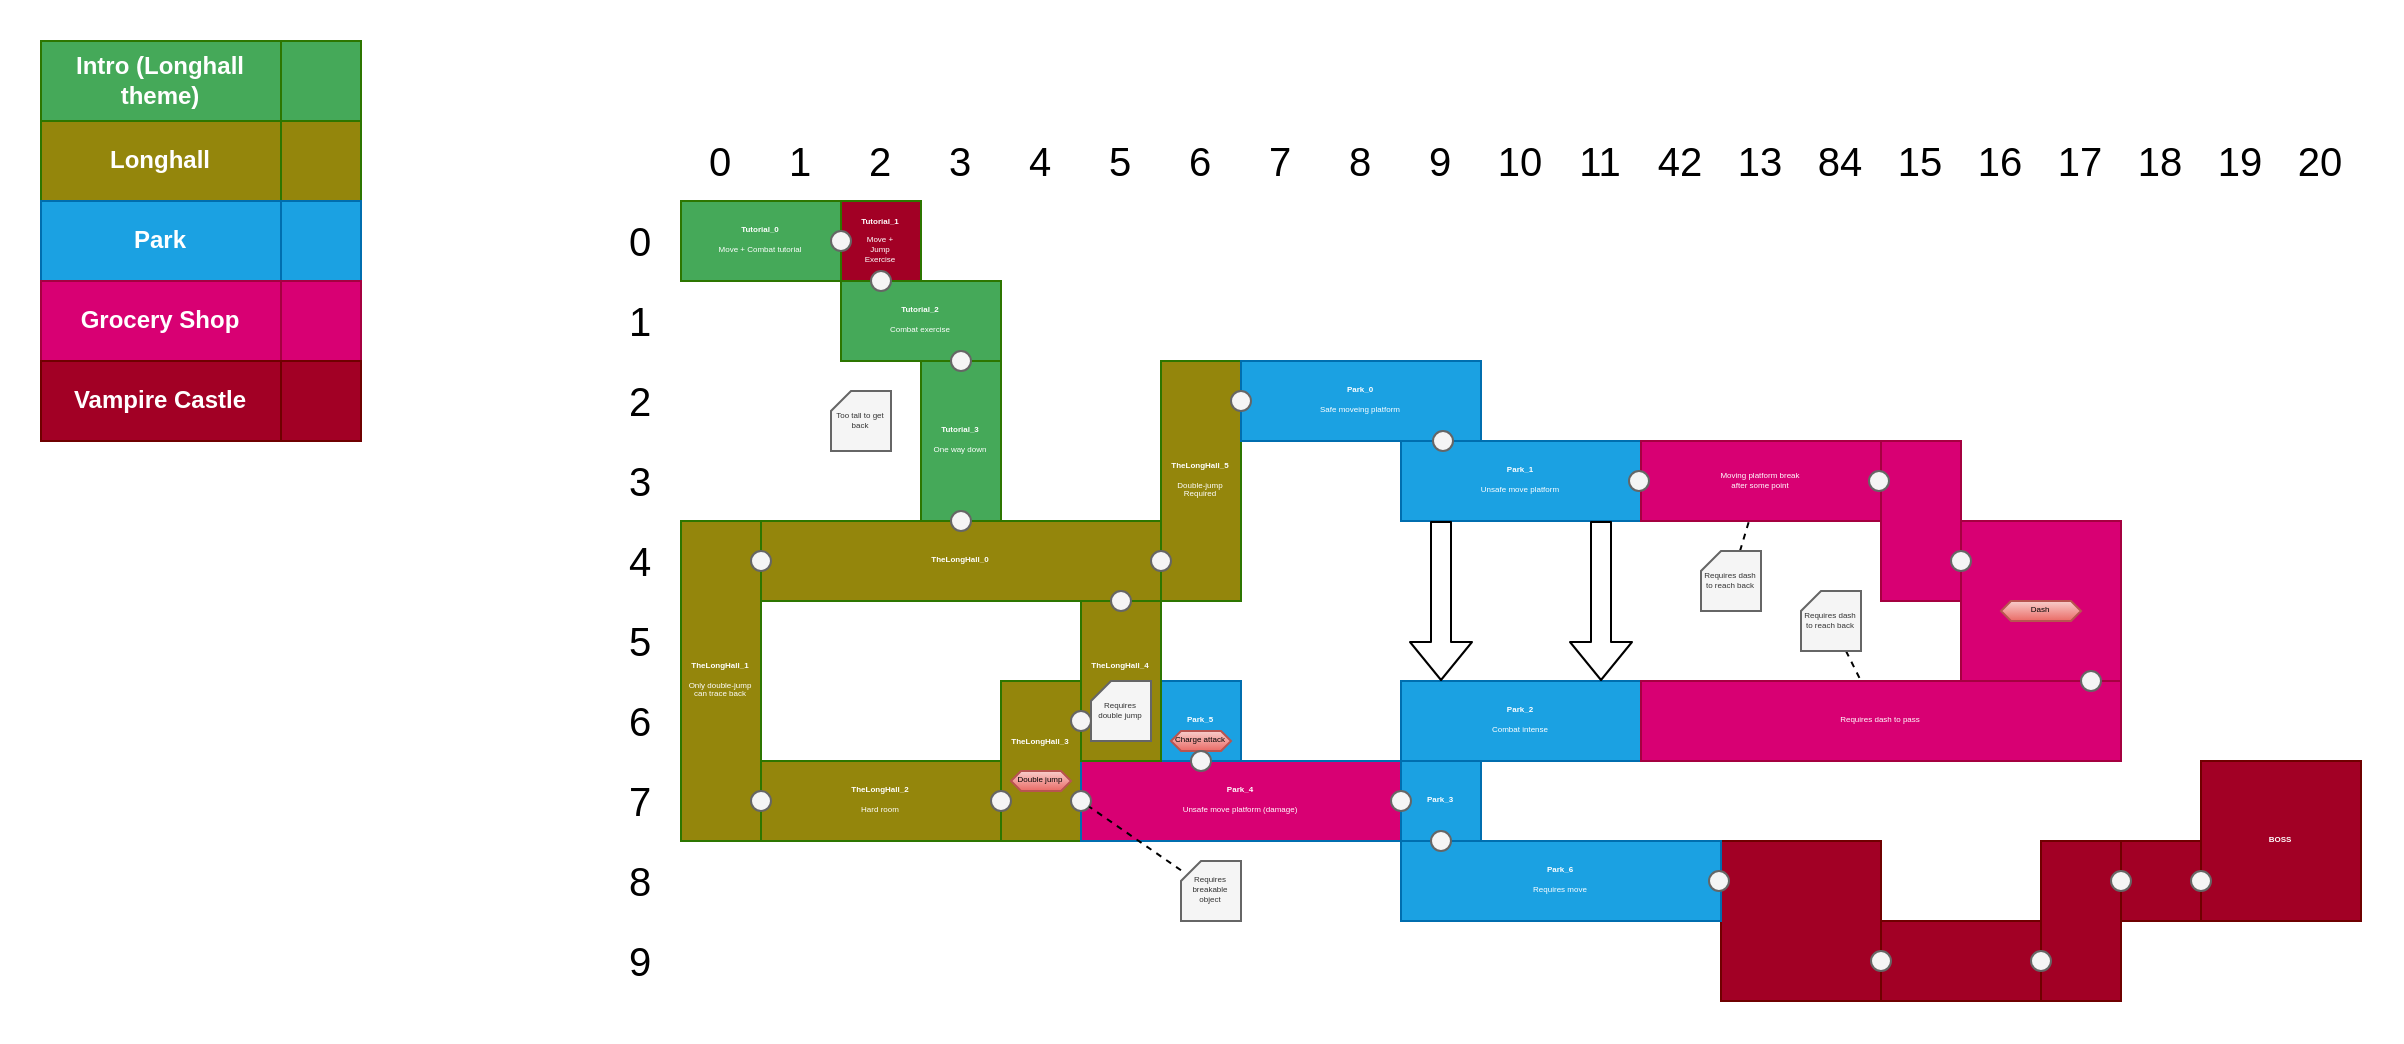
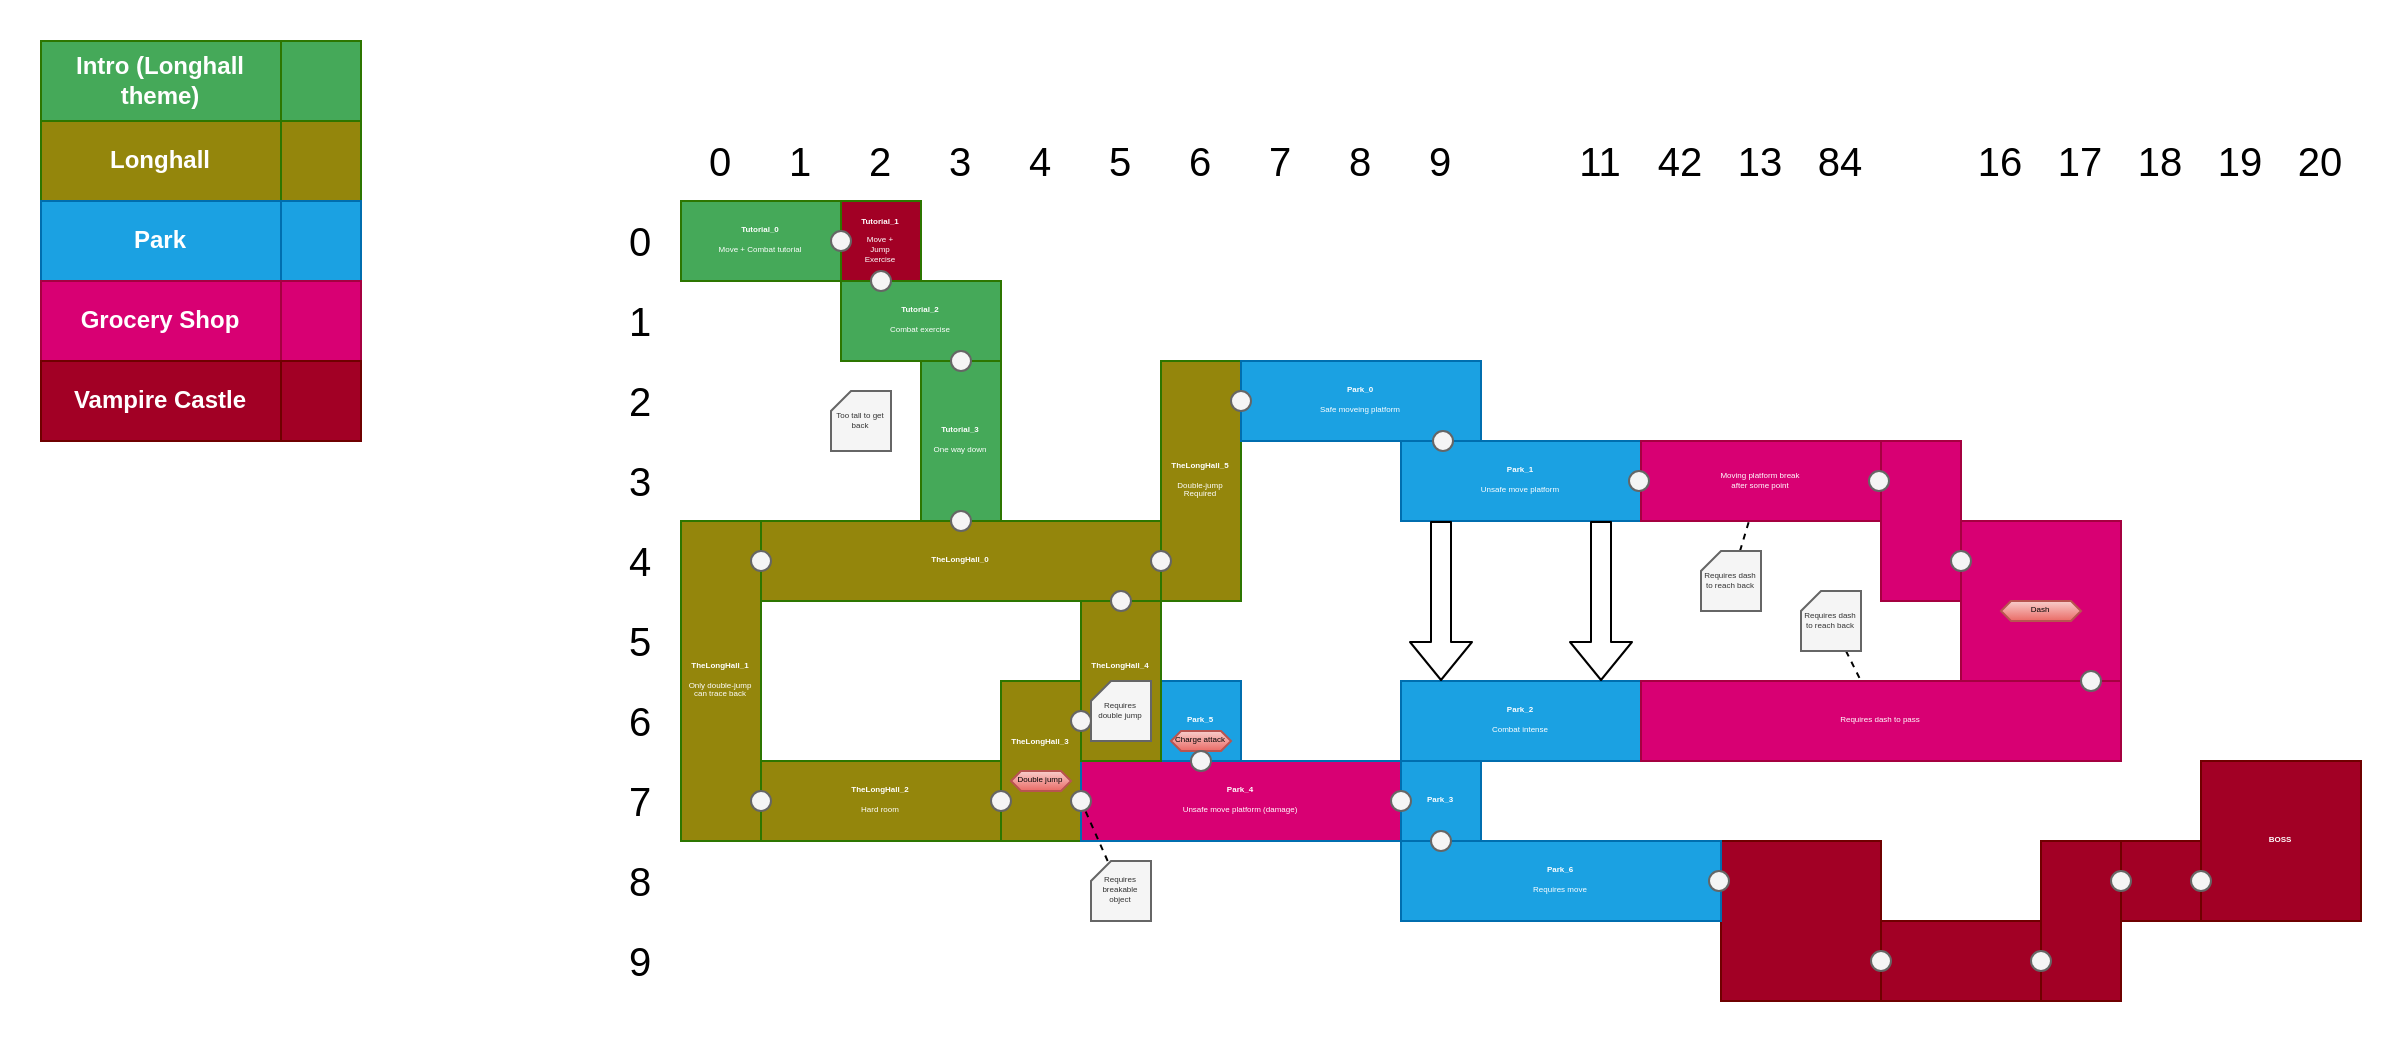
(1521, 161) -> none
(1921, 161) -> none
(1211, 891) -> (1121, 891)
